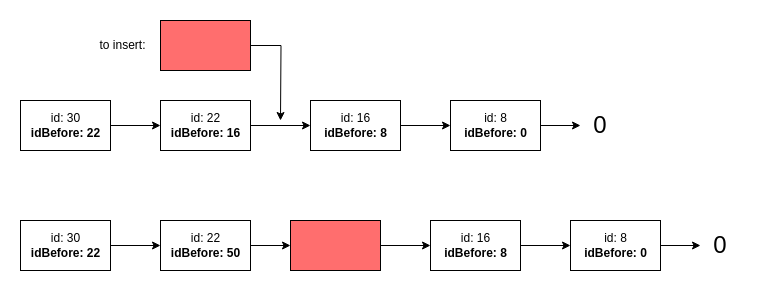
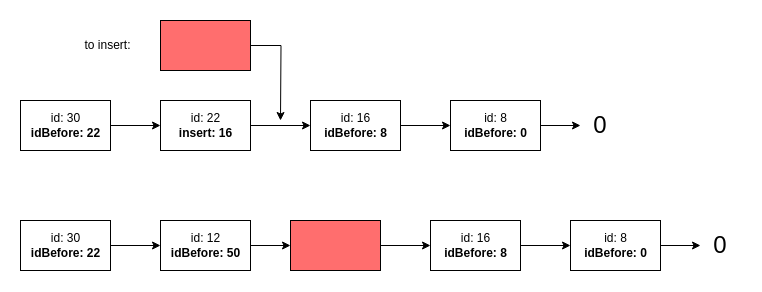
(123, 46) -> (108, 46)
(206, 126) -> (206, 126)
(206, 246) -> (206, 246)
